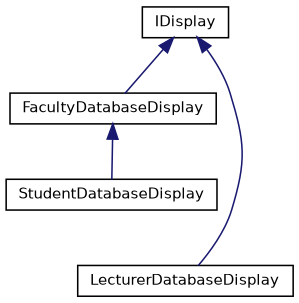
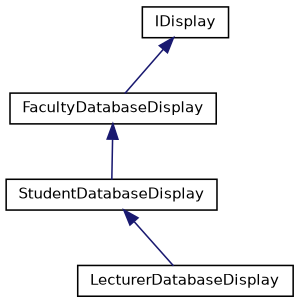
(242, 159) -> (154, 244)
